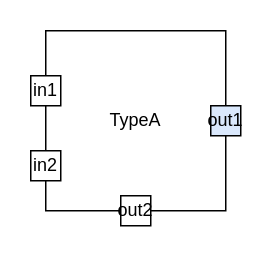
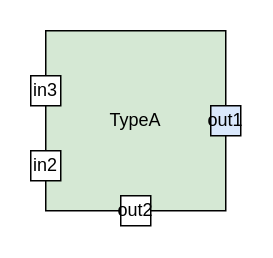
(46, 91) -> (46, 91)
(136, 121) -> (136, 121)
